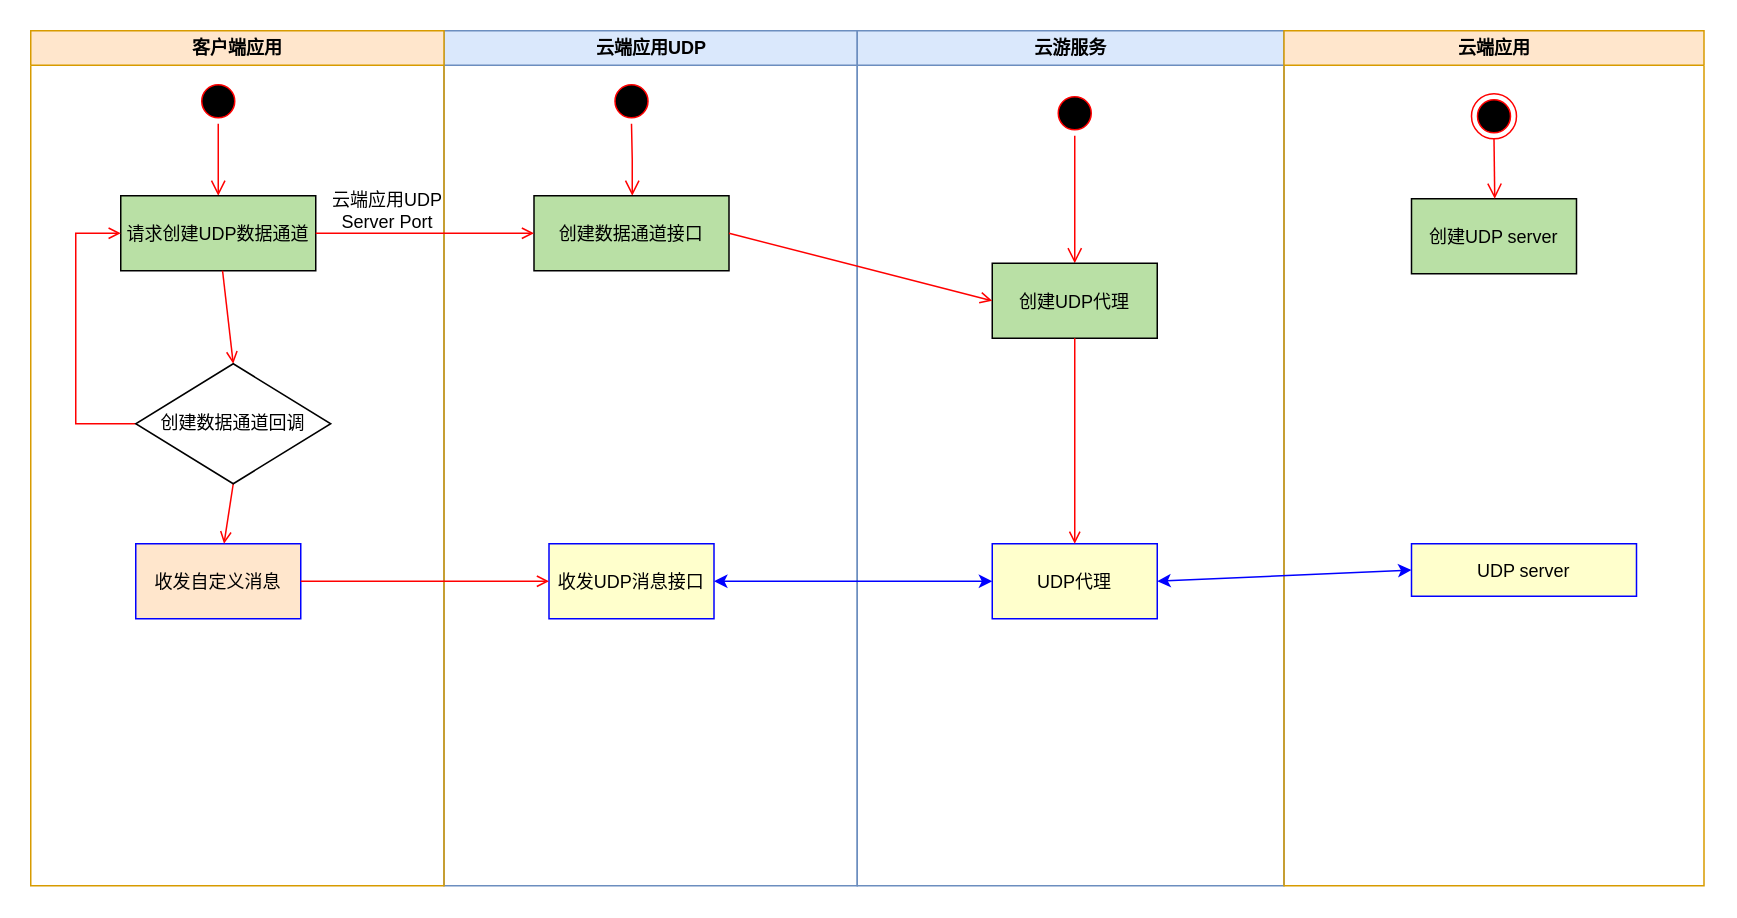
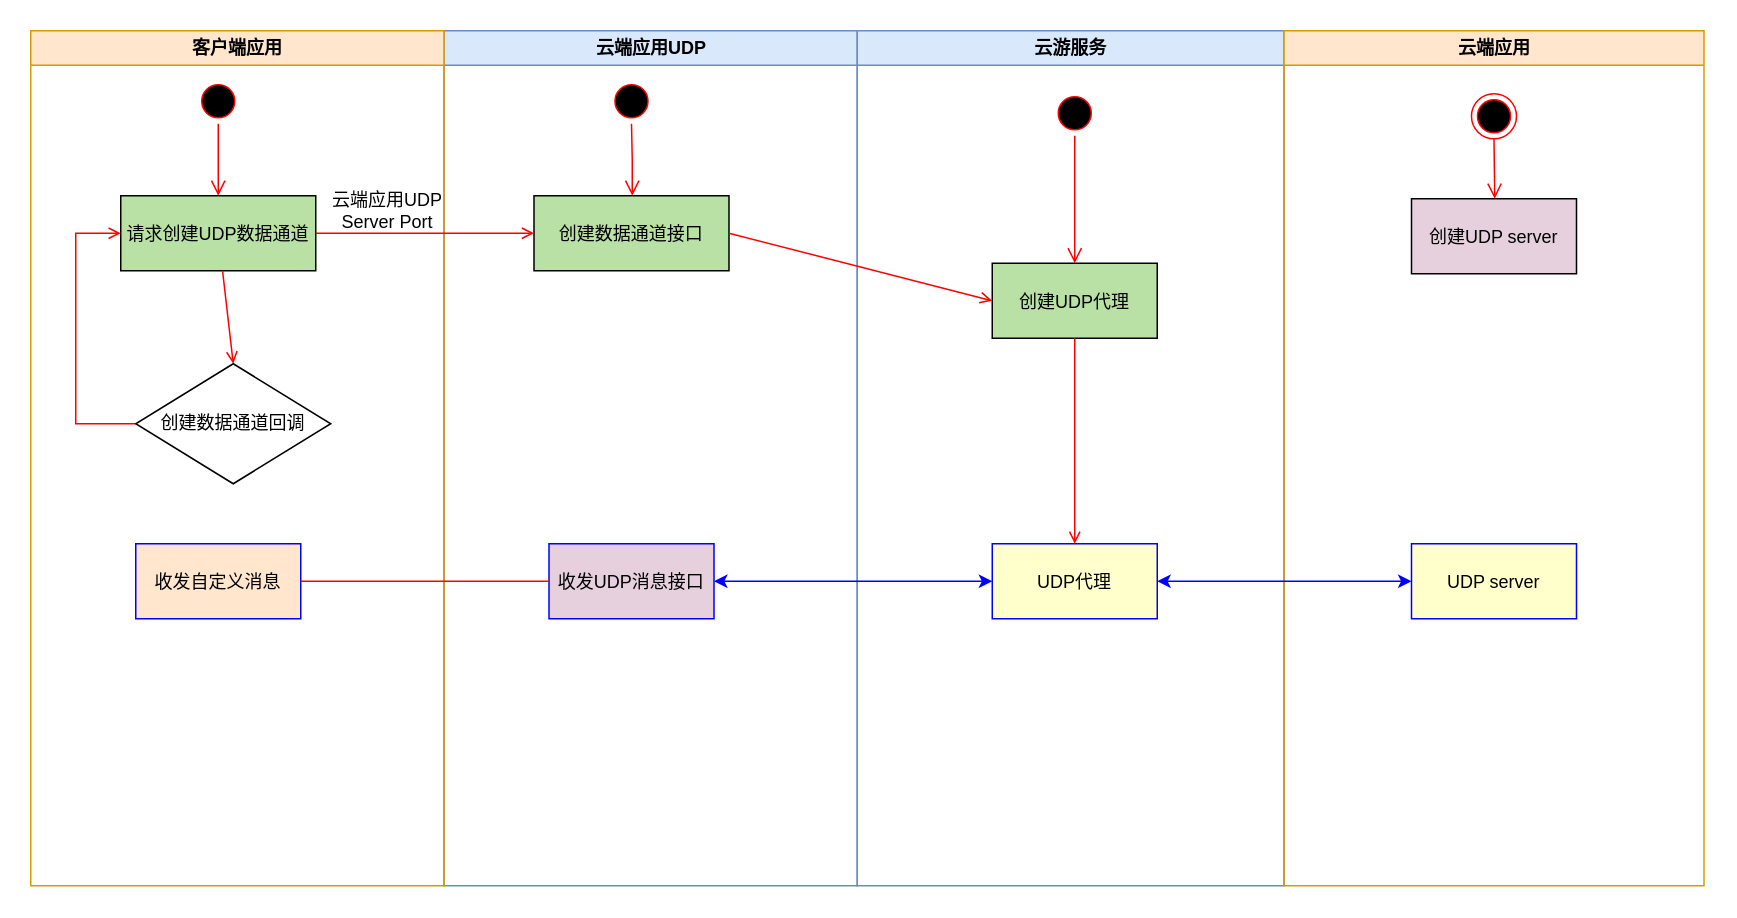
(1494, 236) -> (1494, 236)
(229, 512) -> none
(1524, 570) -> (1494, 581)
(542, 581) -> (544, 581)
(632, 581) -> (632, 581)
